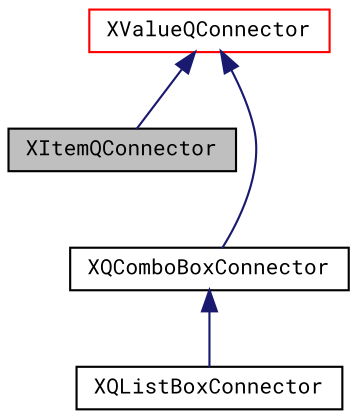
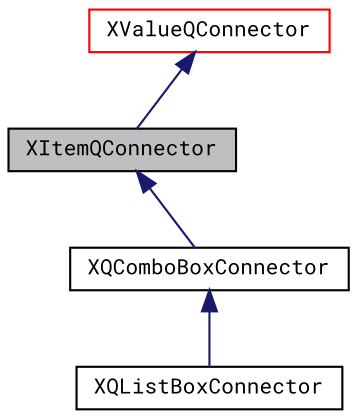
(256, 160) -> (173, 218)
